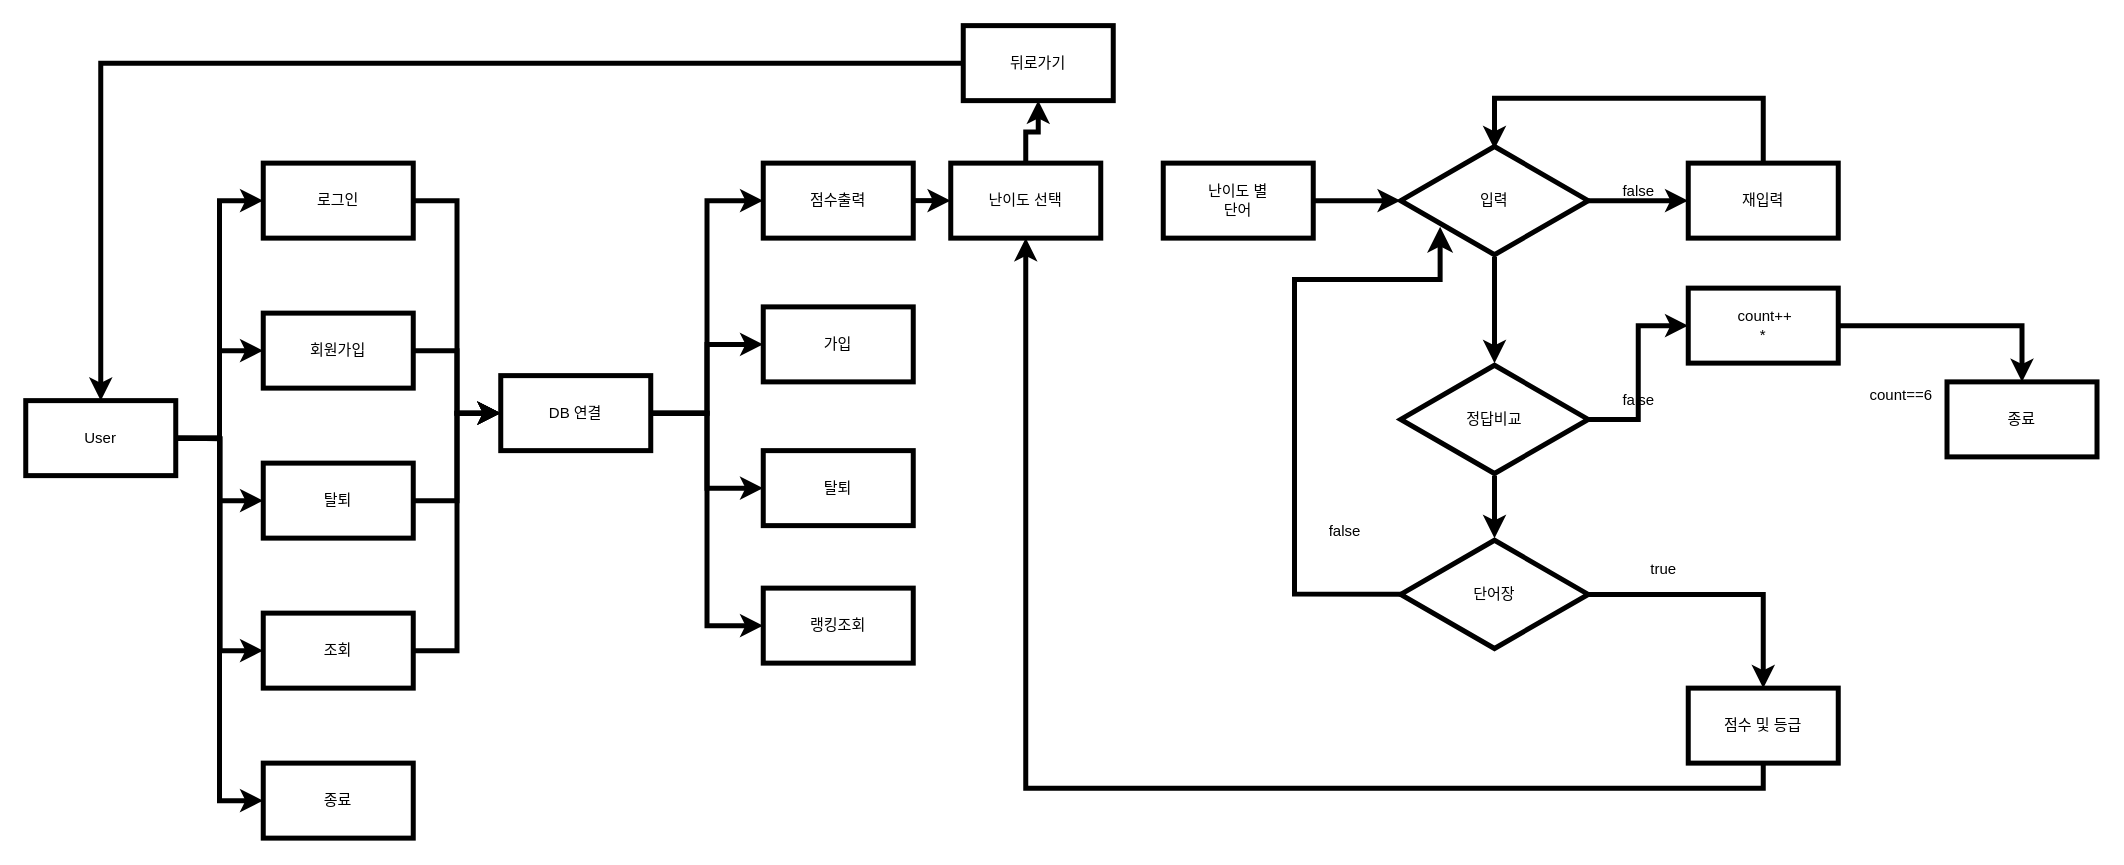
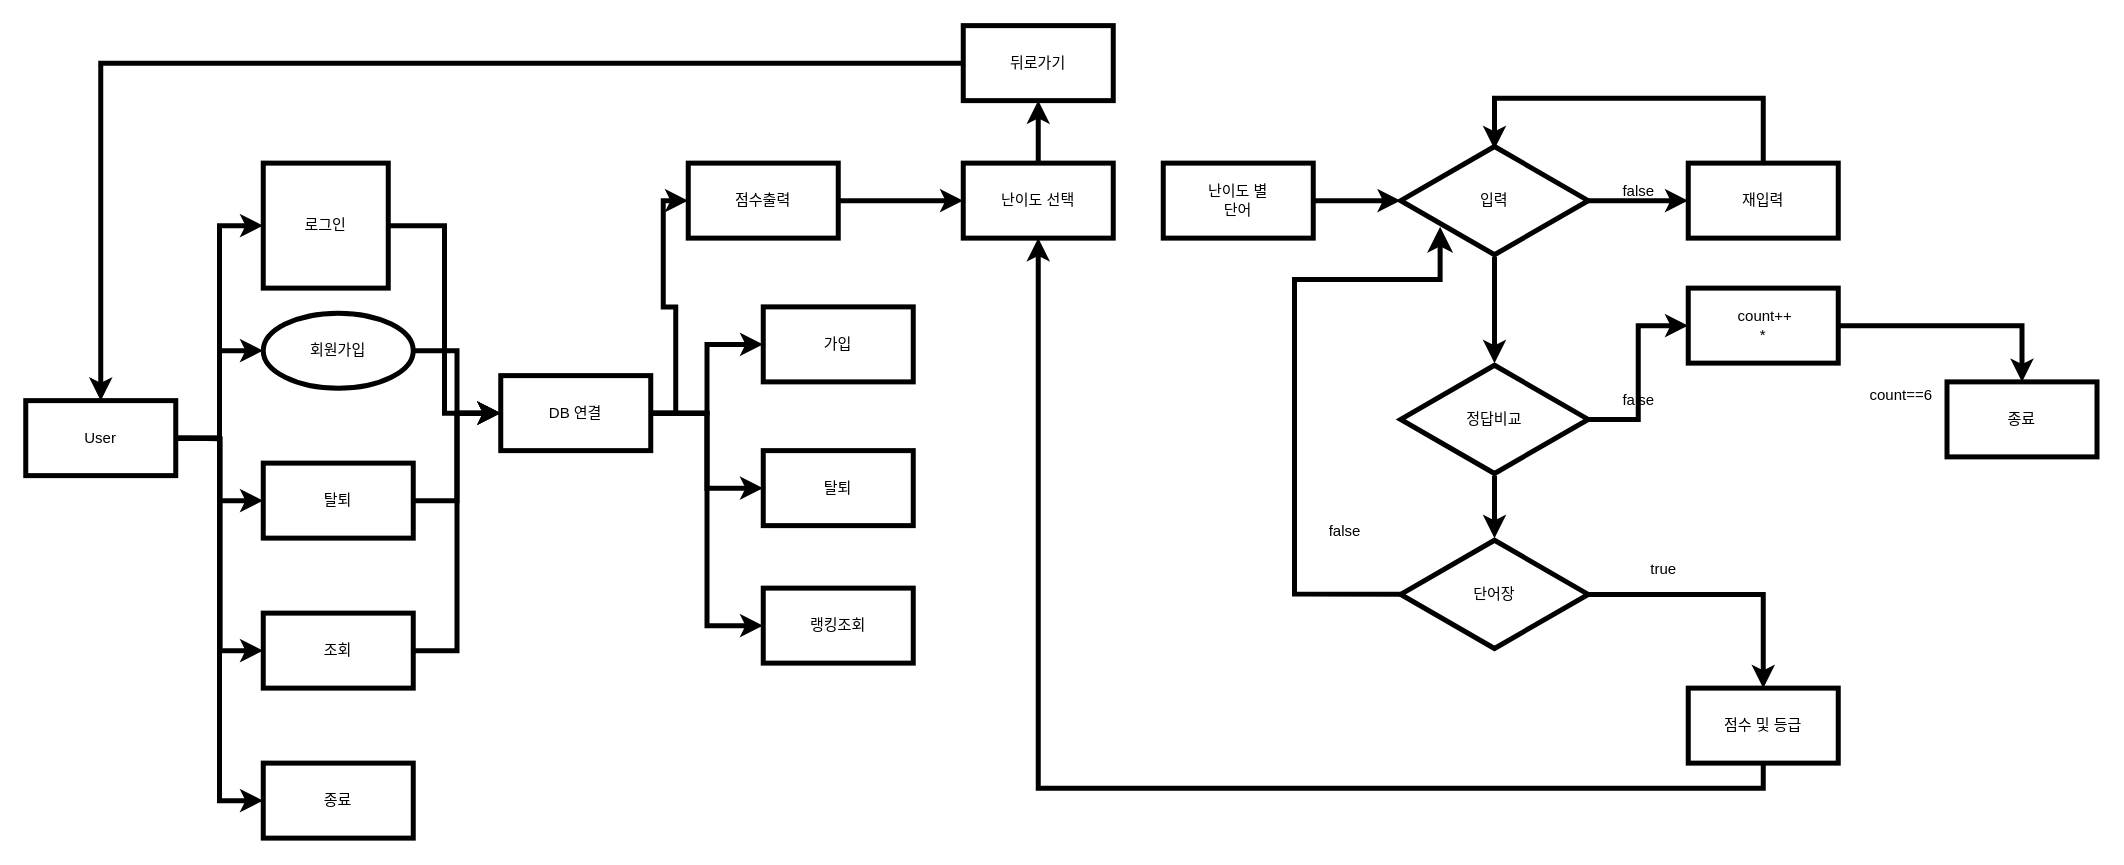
(338, 201) -> (326, 226)
(838, 201) -> (763, 201)
(1026, 201) -> (1038, 201)
(338, 351) -> (338, 351)
